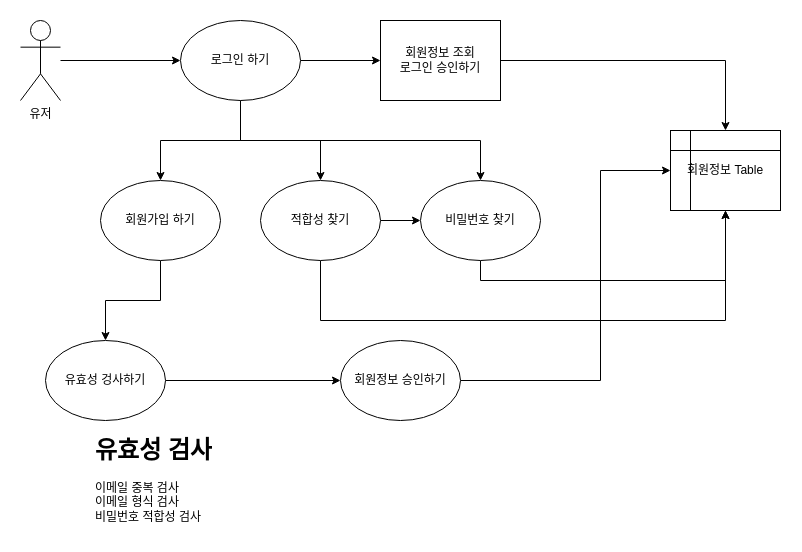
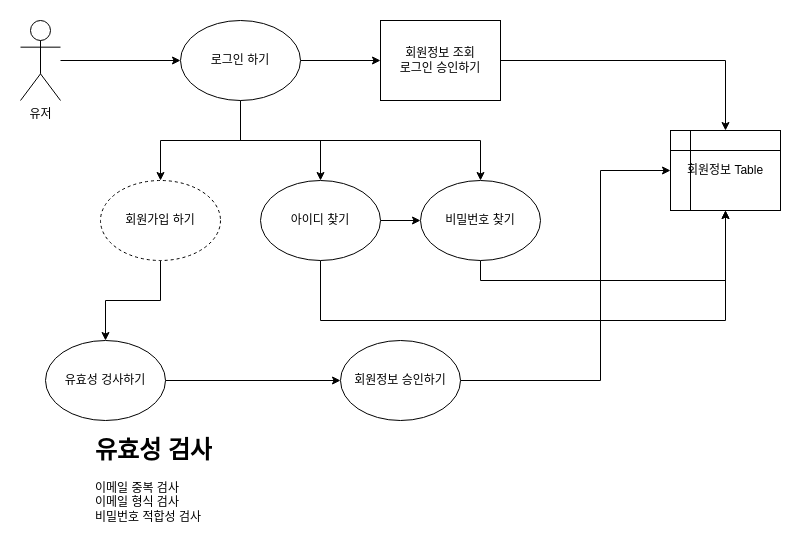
(161, 221) -> (161, 221)
(321, 221) -> (321, 221)
